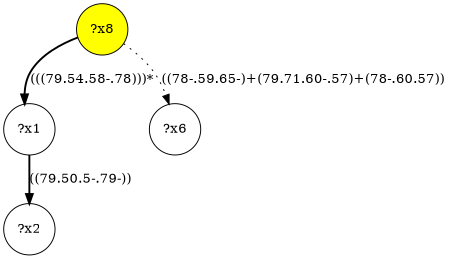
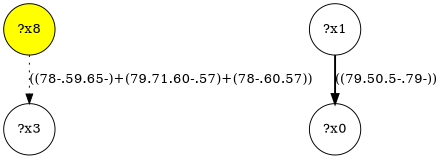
(42, 58) -> none
(175, 129) -> (29, 129)
(29, 229) -> (335, 129)
